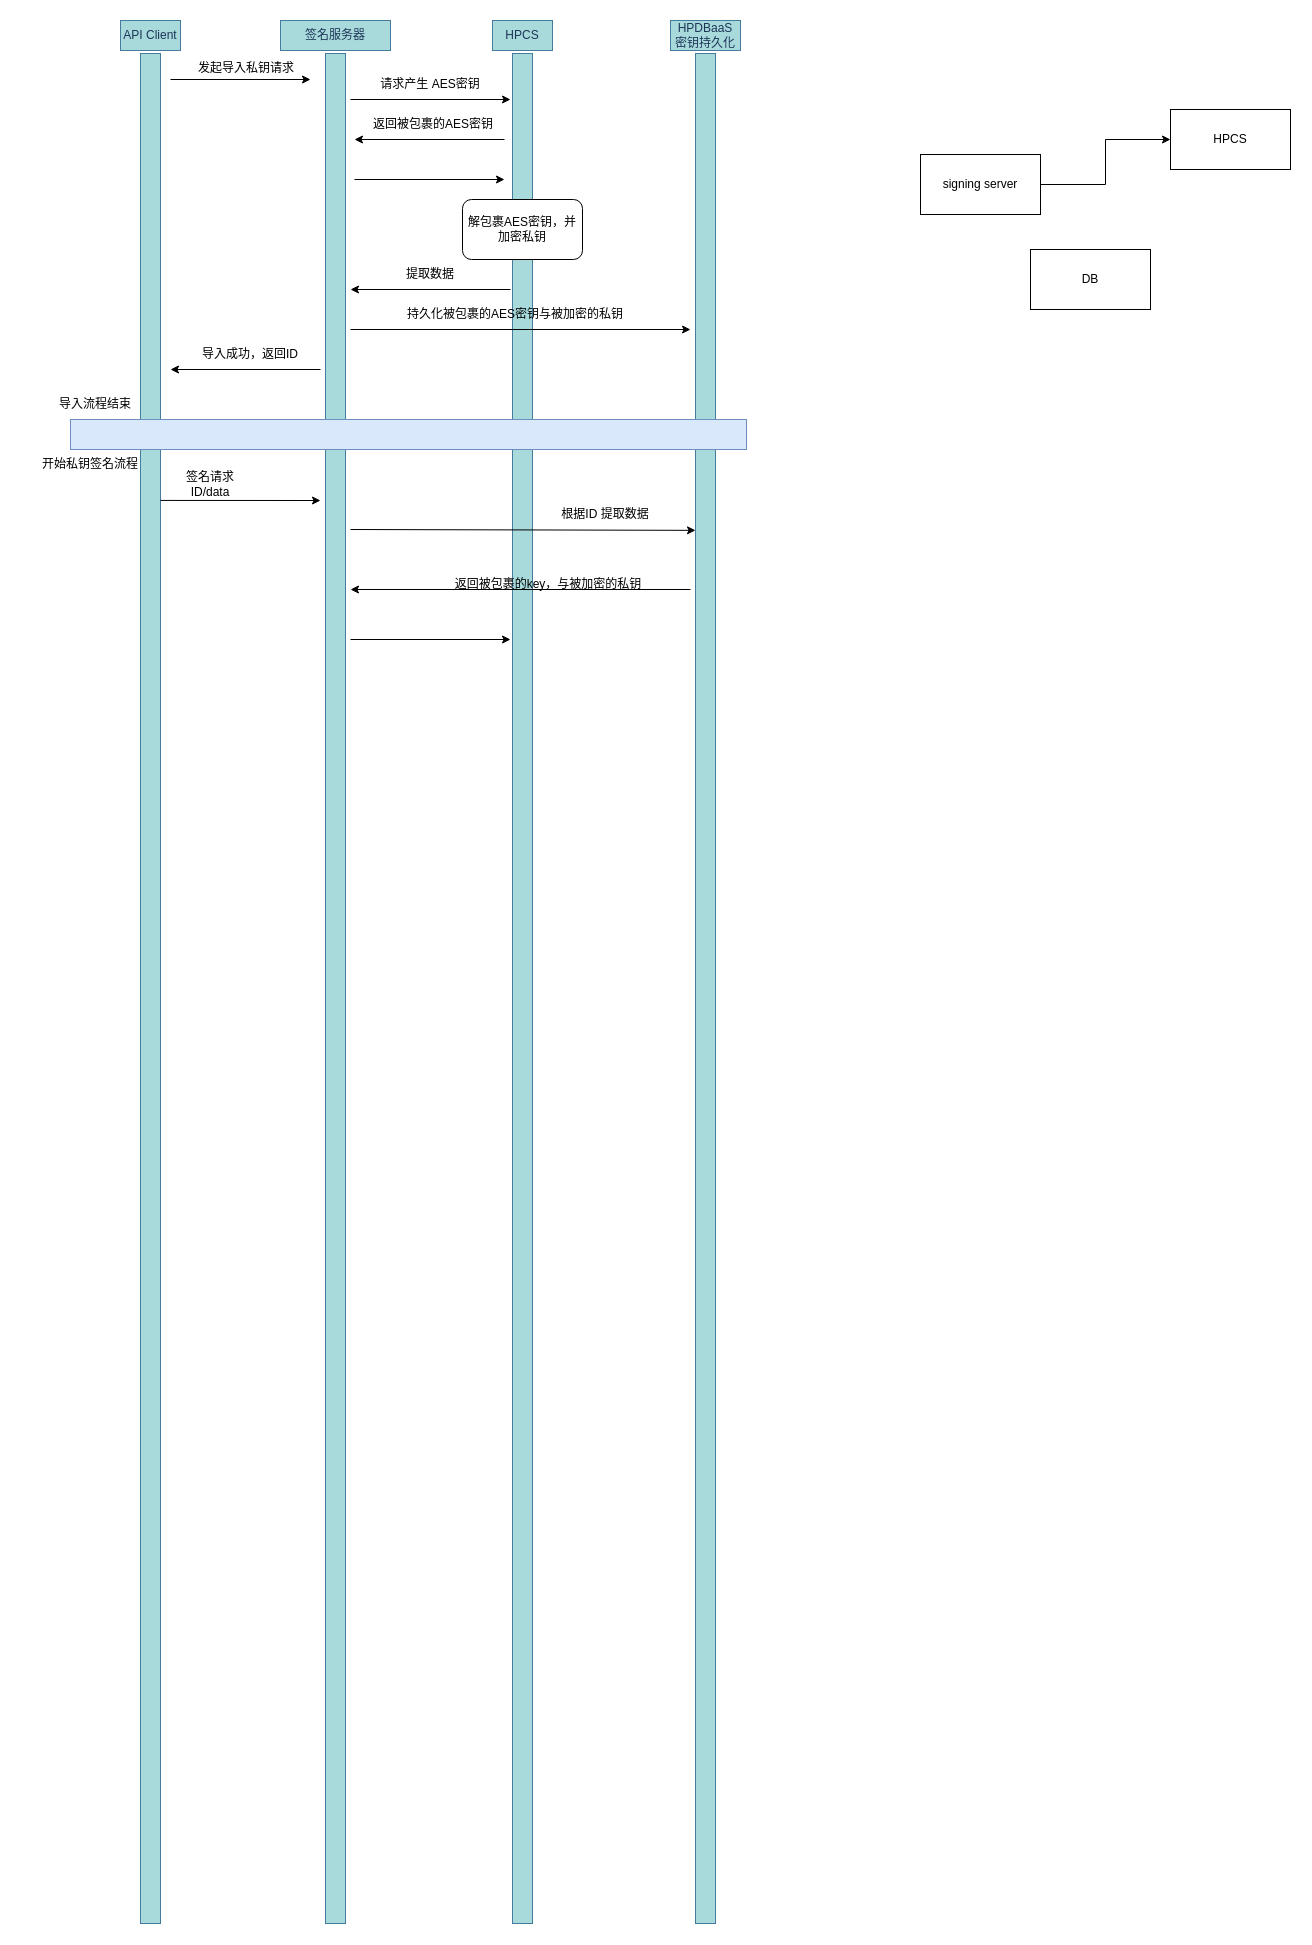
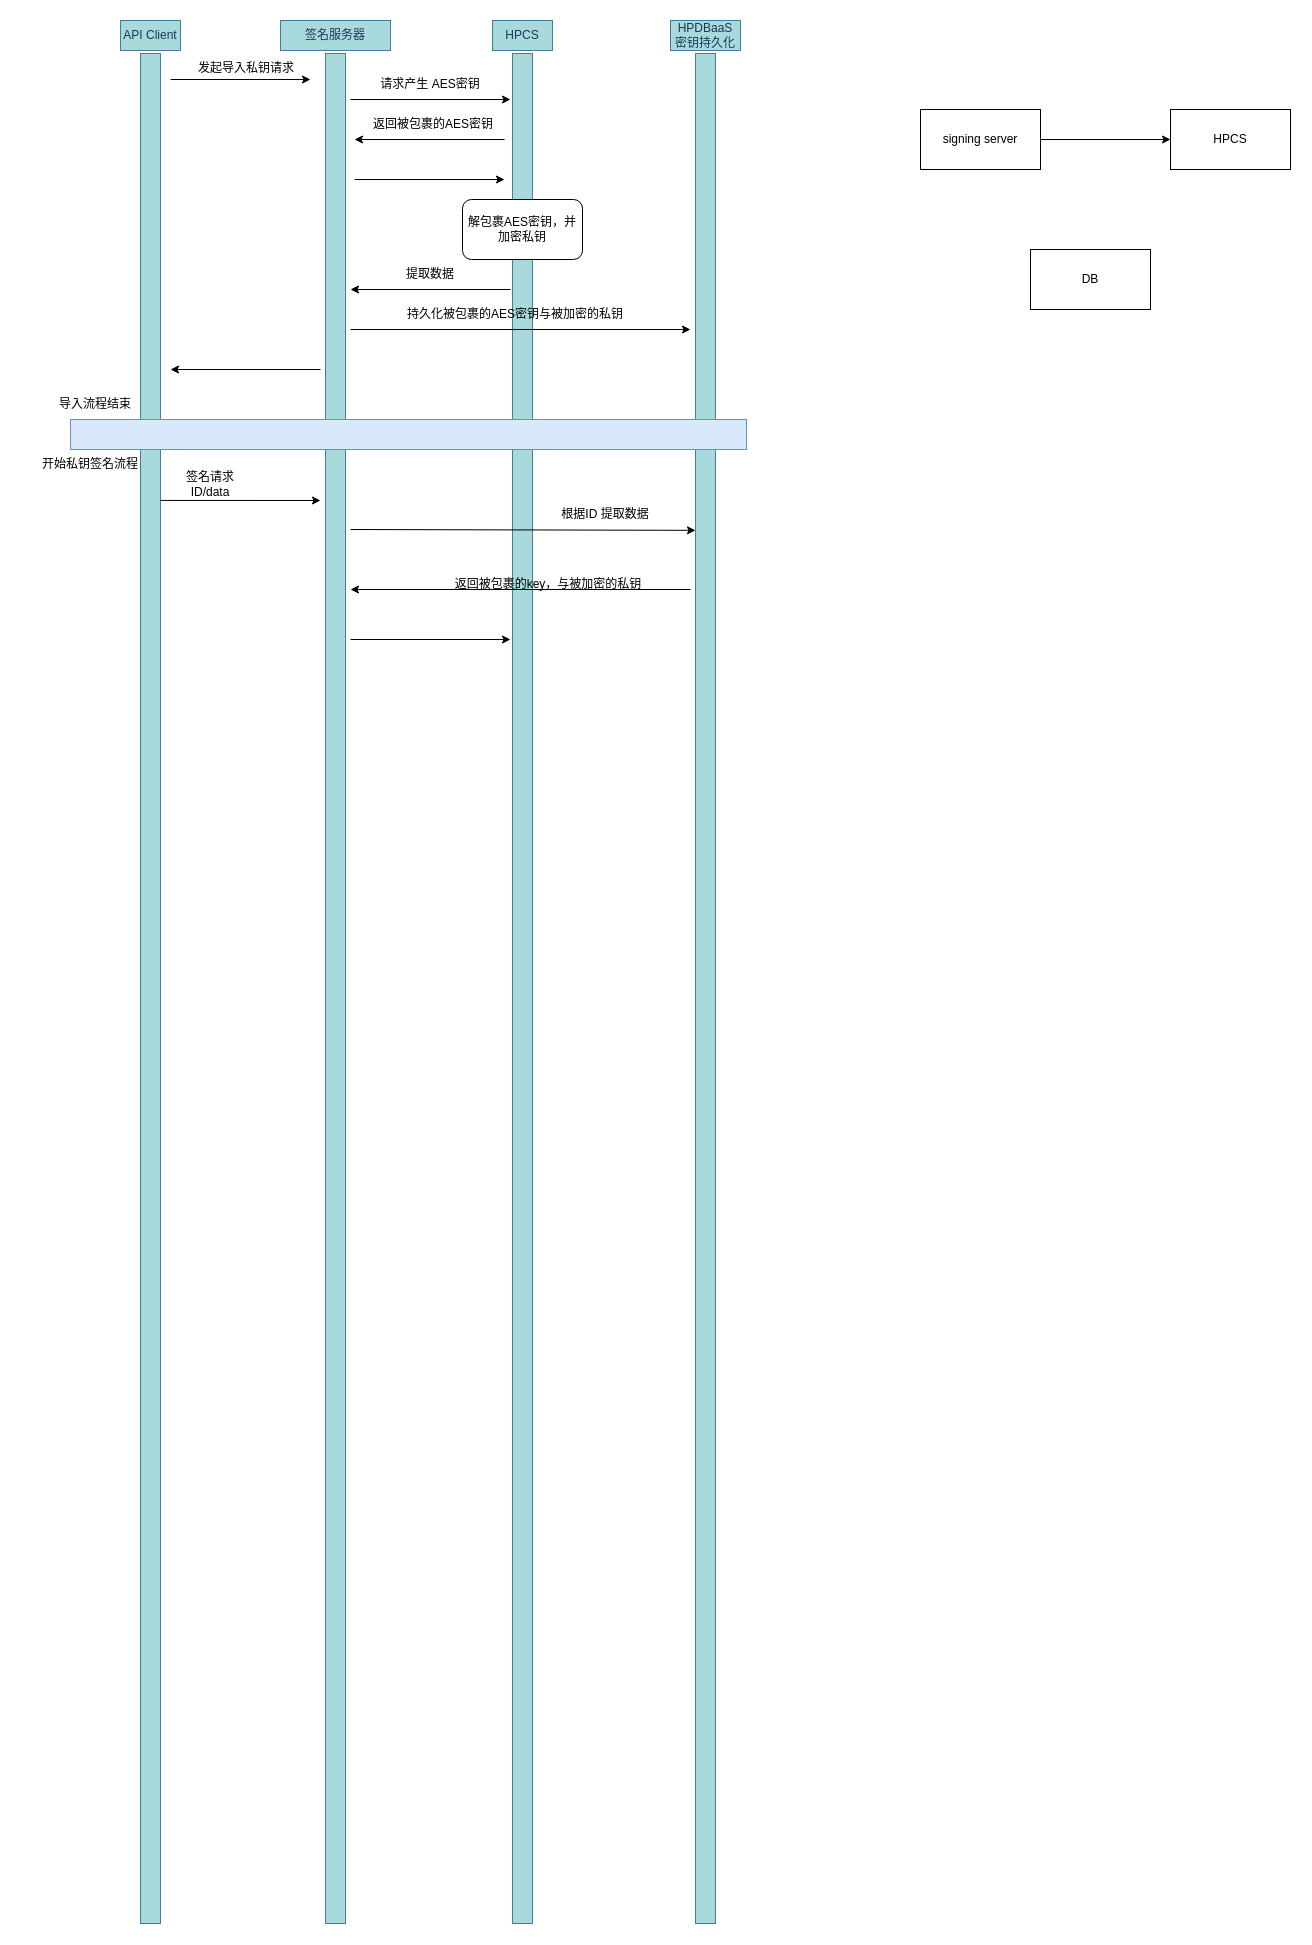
(981, 185) -> (981, 140)
(251, 355) -> none
